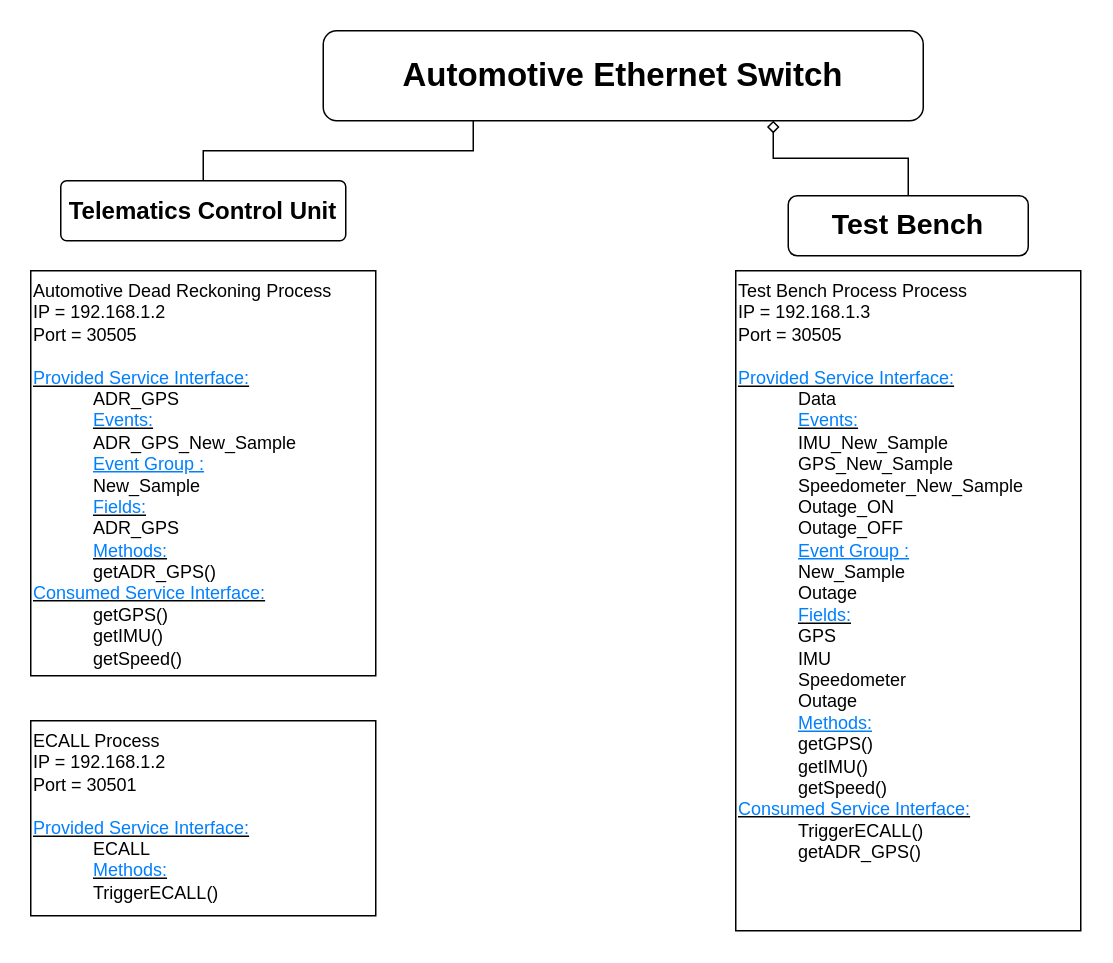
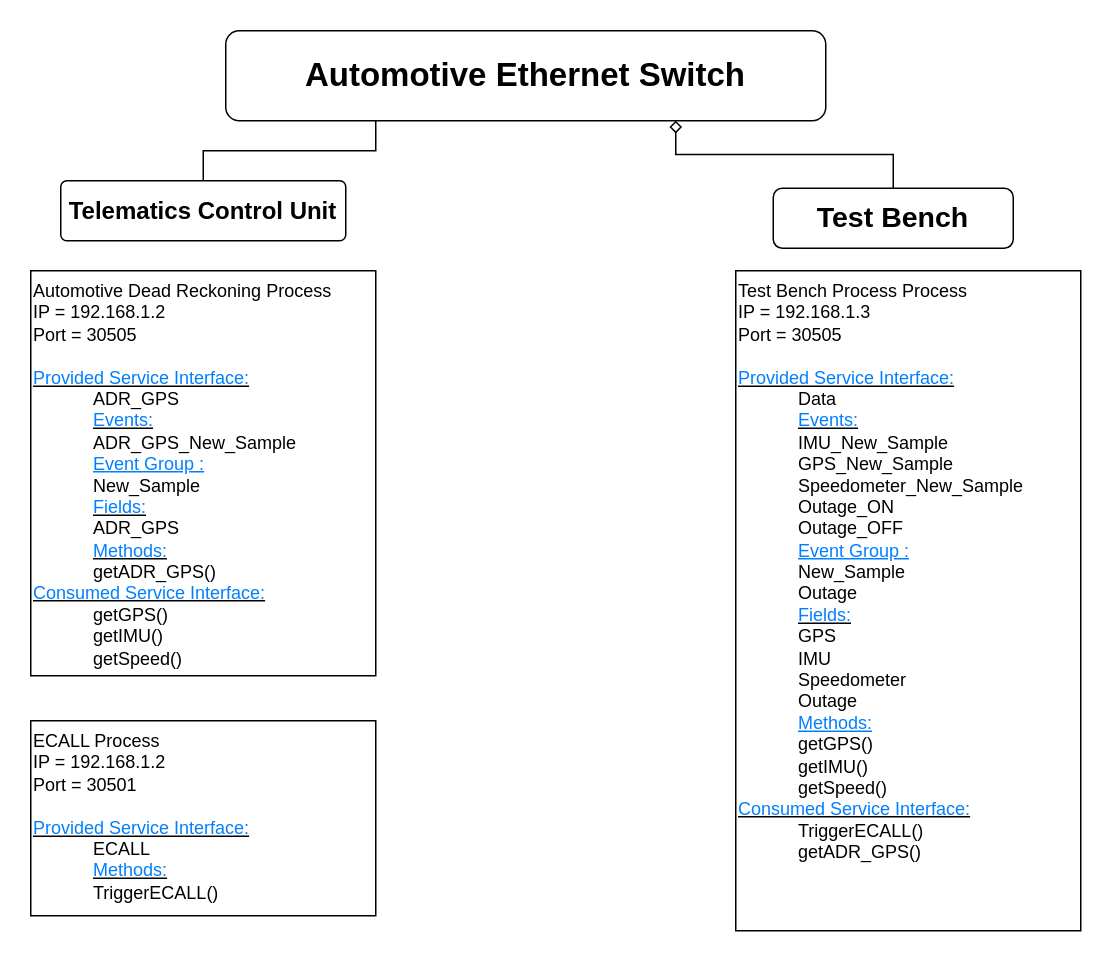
(623, 76) -> (526, 76)
(908, 226) -> (893, 218)
